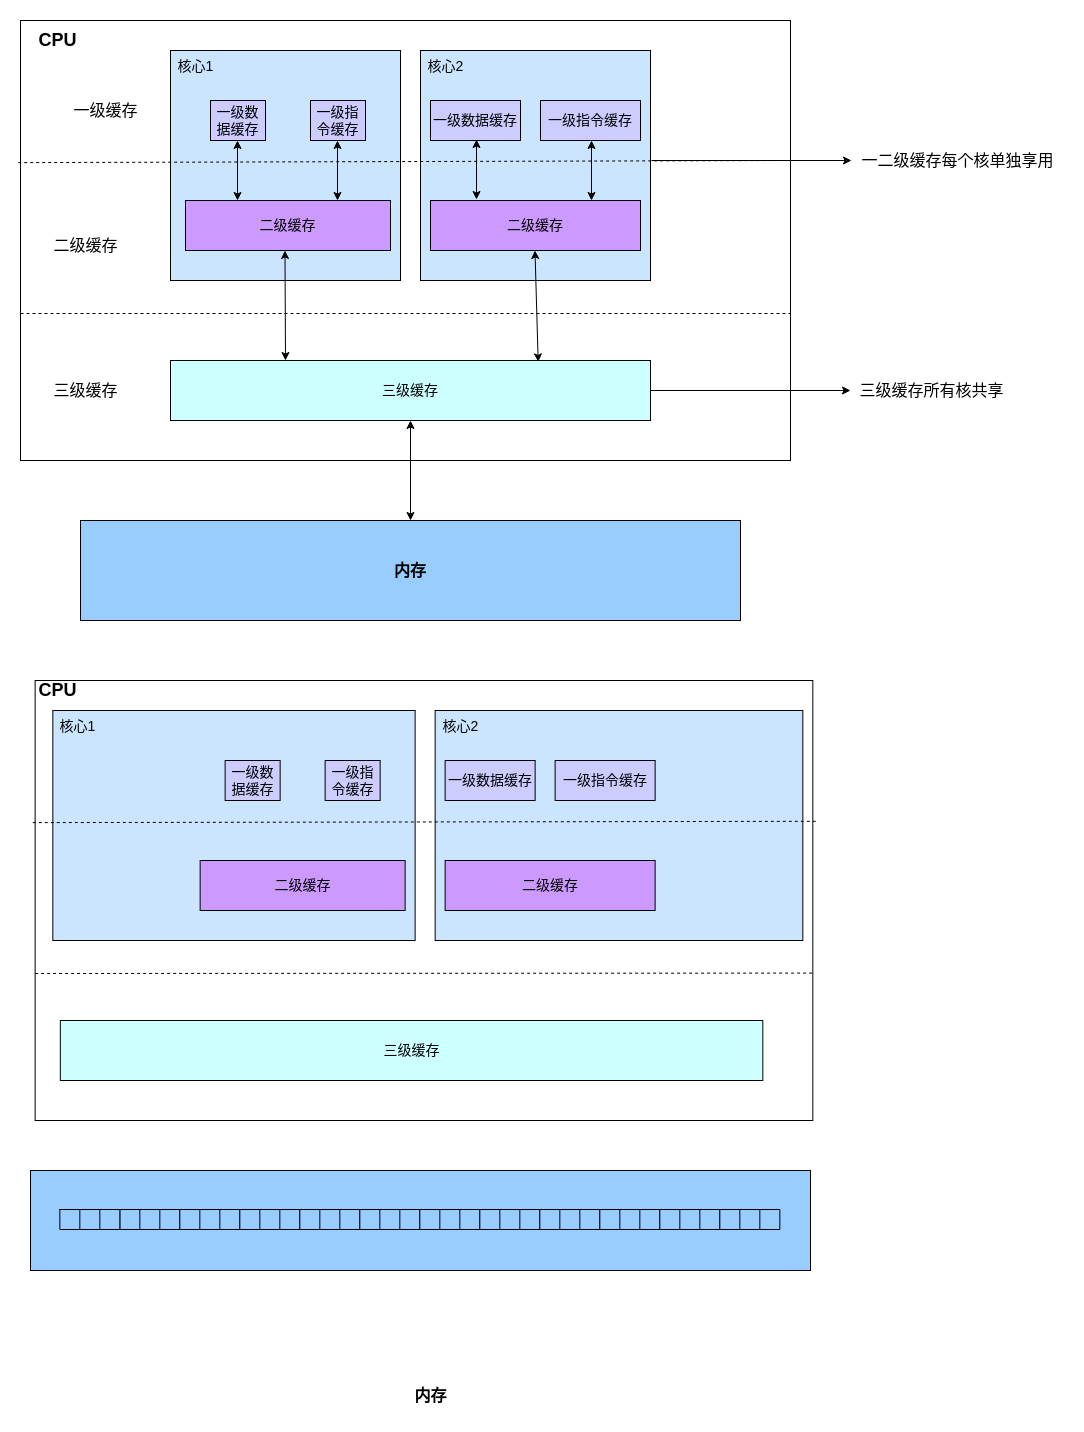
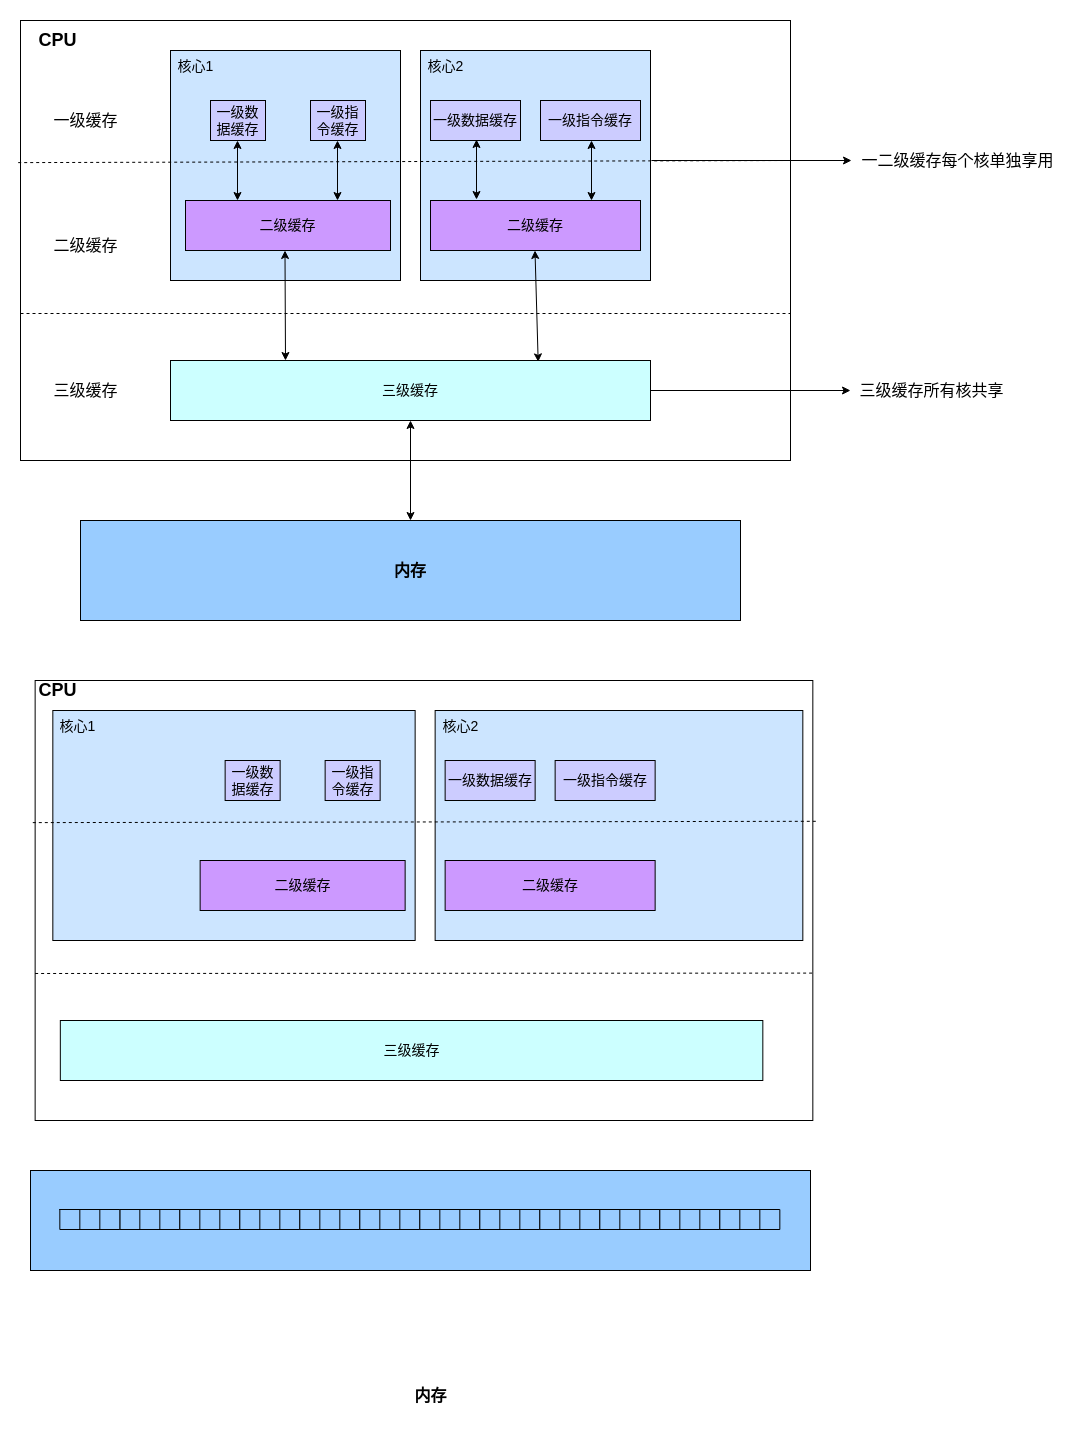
(106, 111) -> (86, 121)
